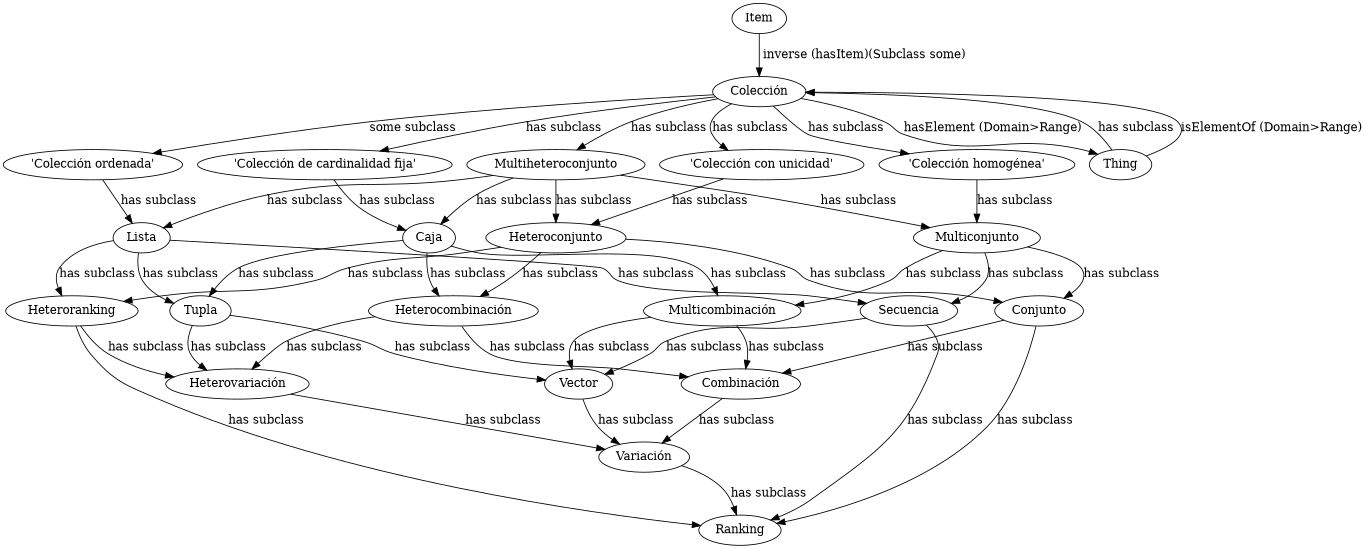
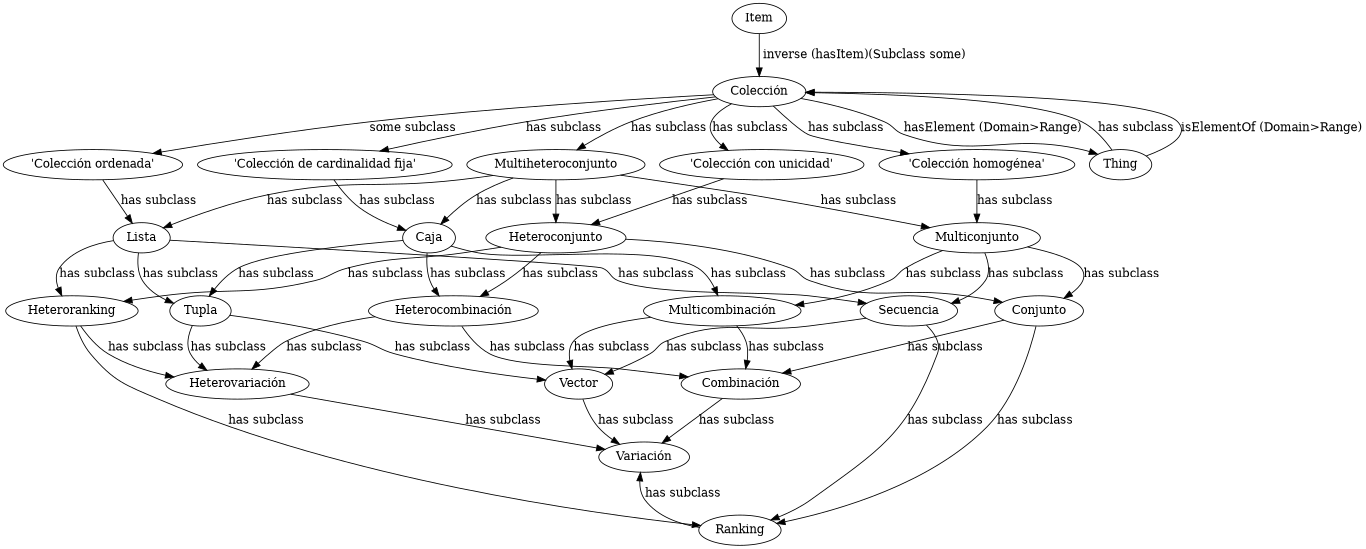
(713, 480) -> (661, 514)
